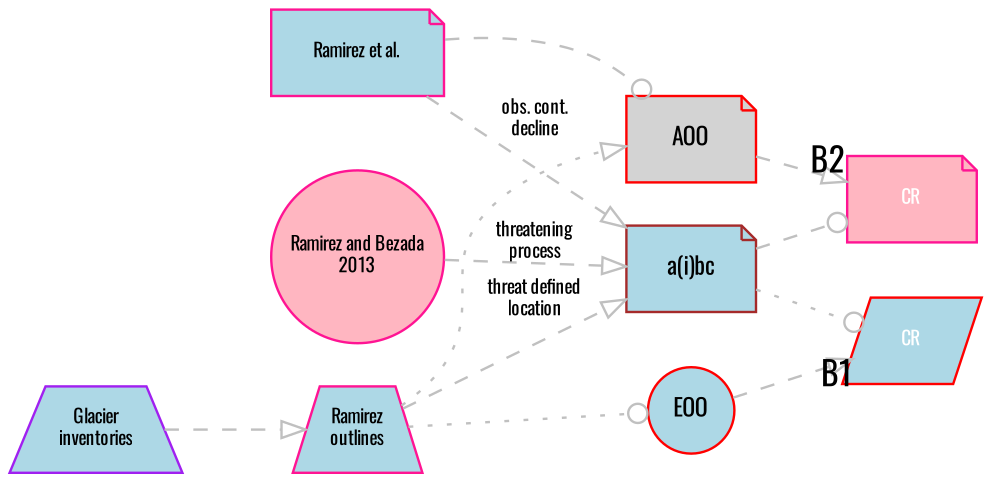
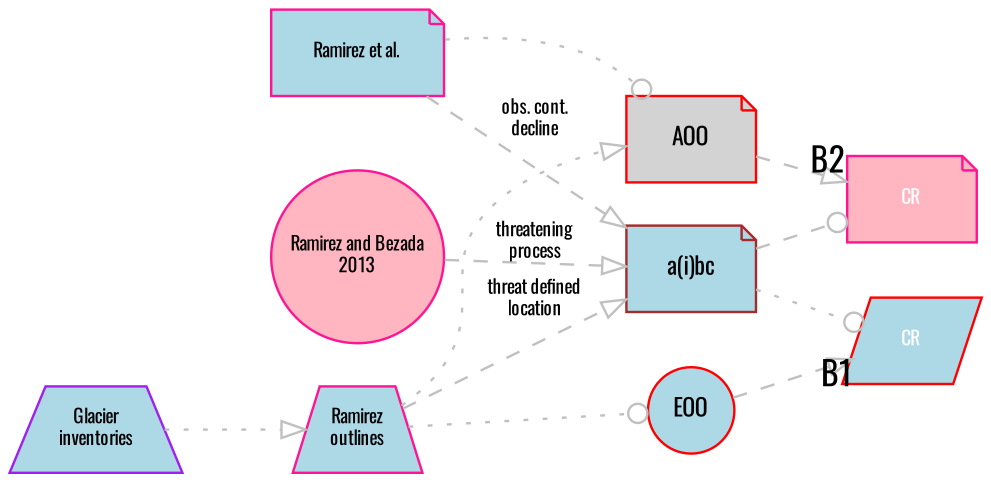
(544, 43) -> (544, 43)
(223, 430) -> (223, 430)
